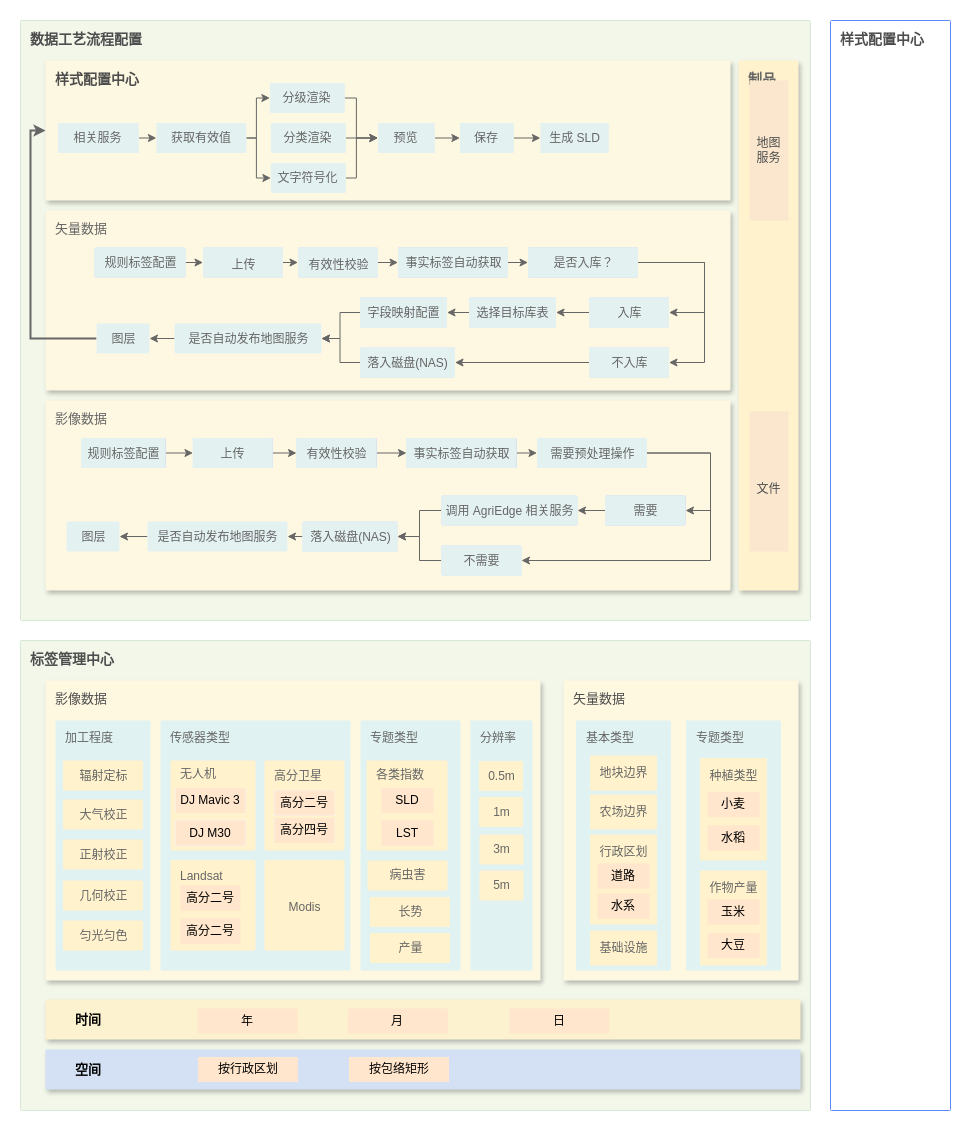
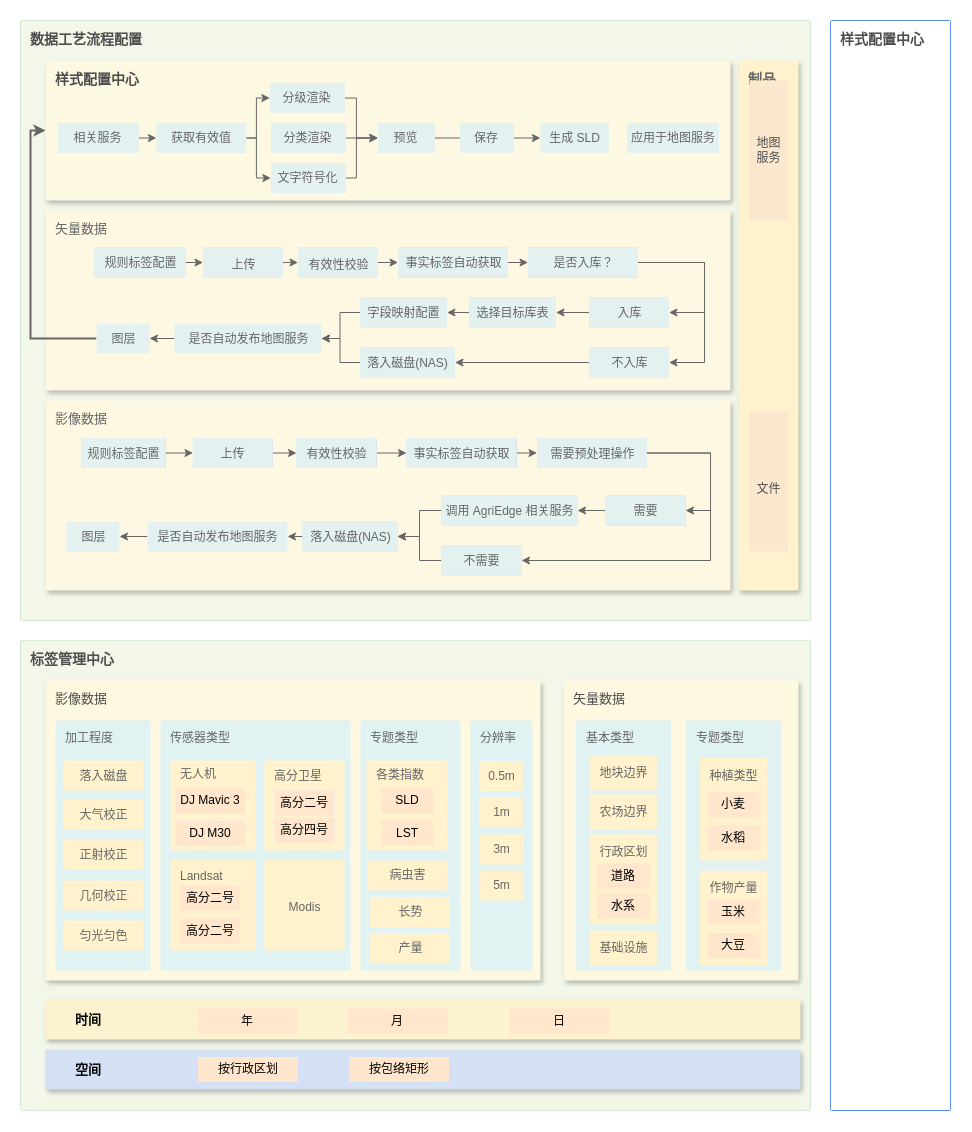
(451, 138) -> (454, 138)
none -> (673, 138)
(104, 777) -> (104, 777)
